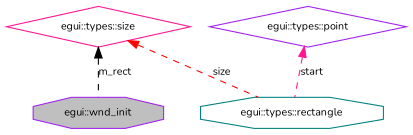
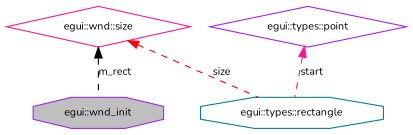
(98, 27) -> (98, 27)
